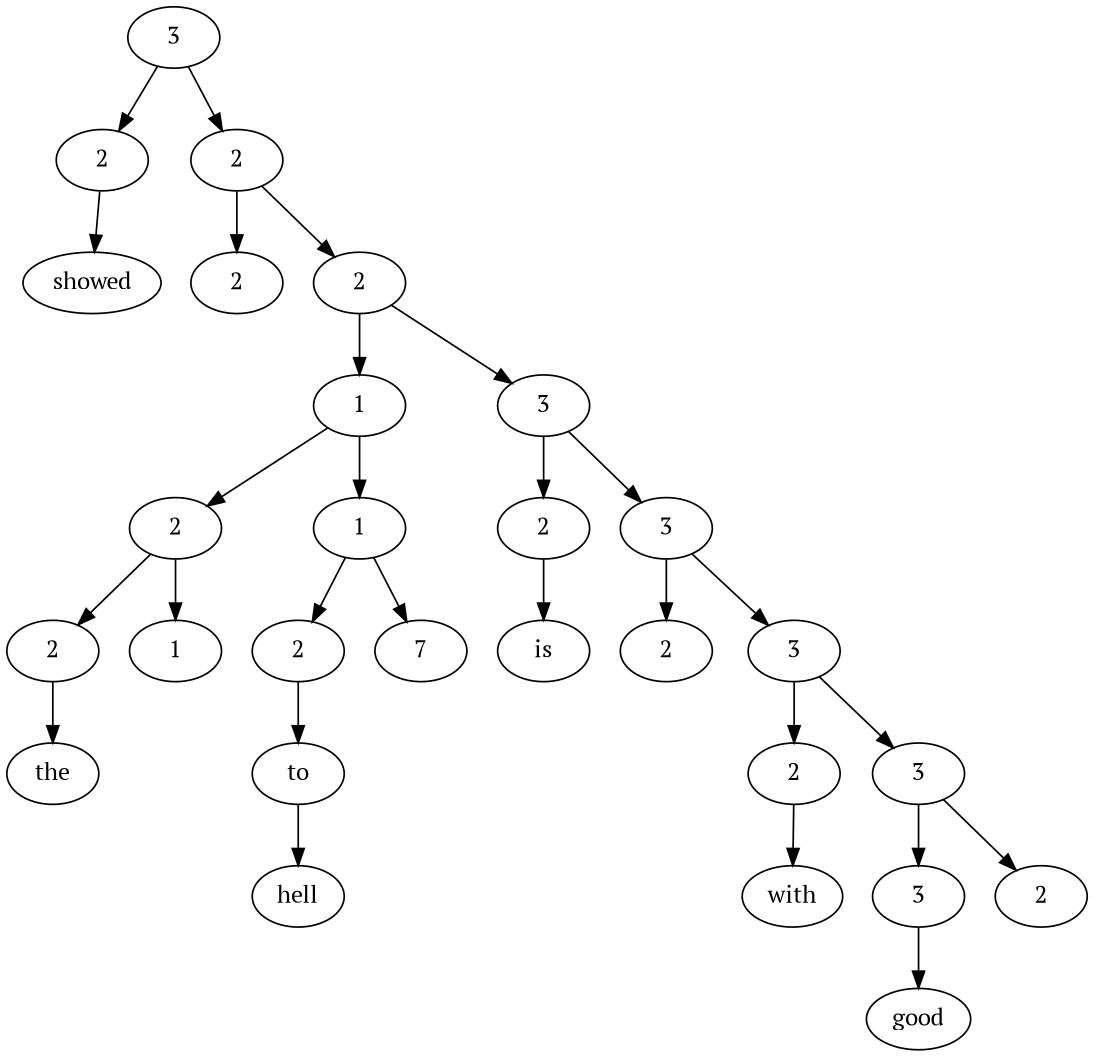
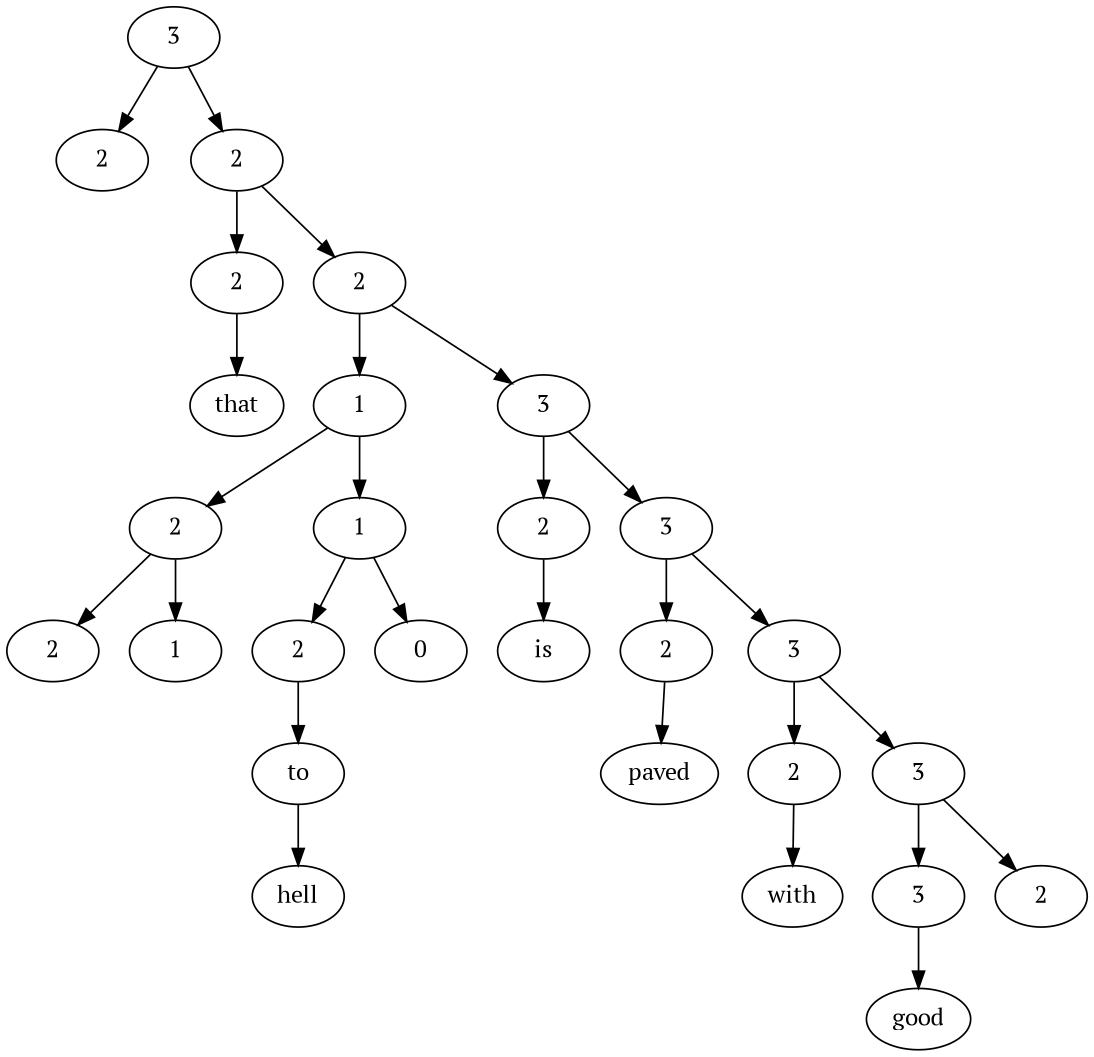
(92, 283) -> none
none -> (237, 406)
(421, 651) -> (421, 651)
(53, 774) -> none
none -> (660, 774)
